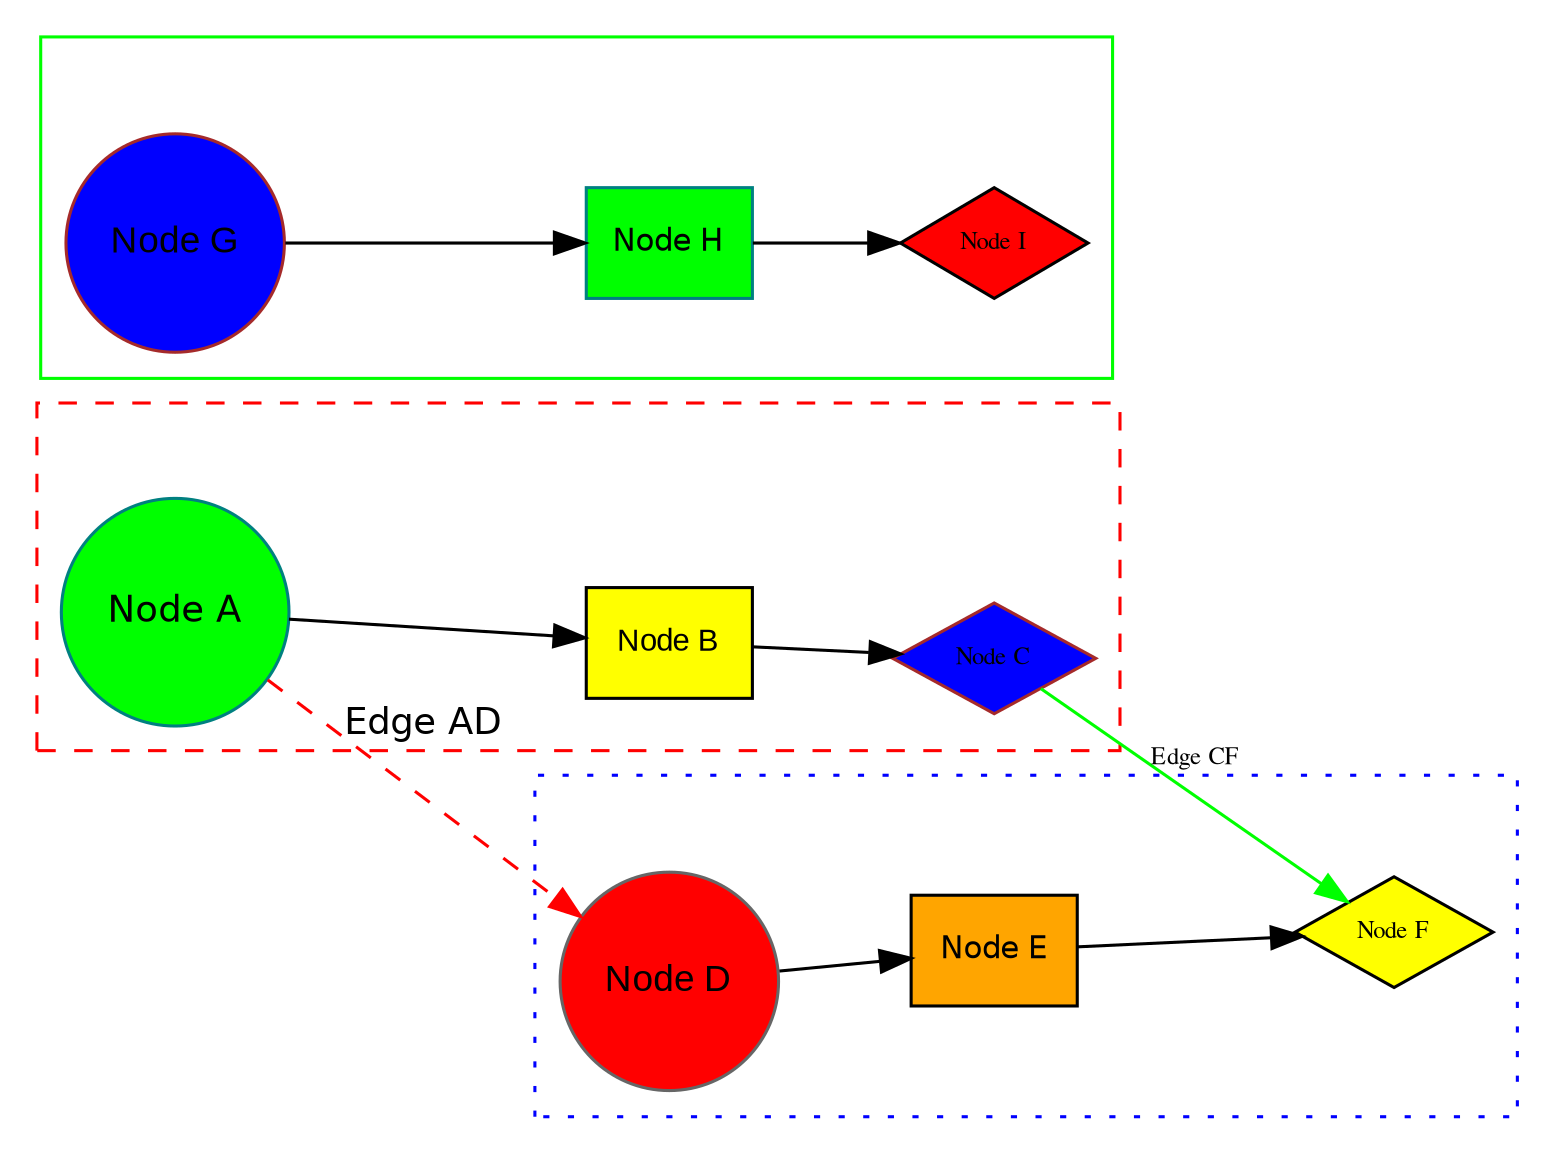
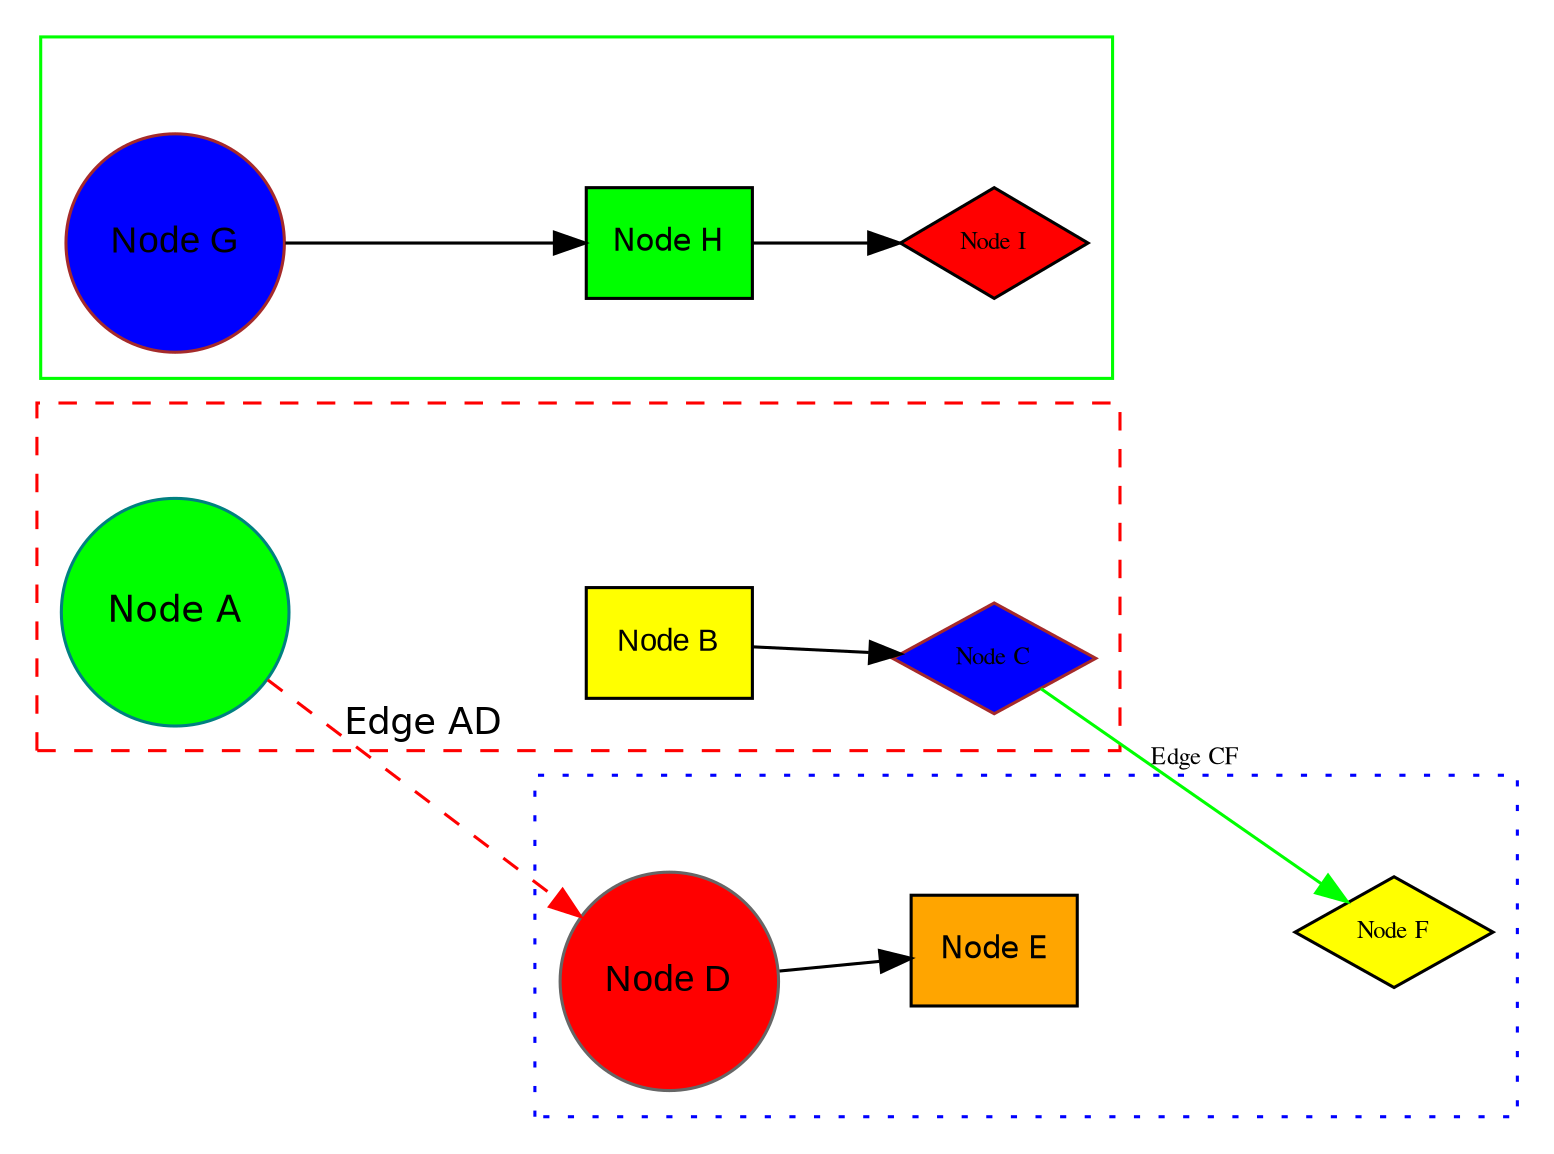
(669, 243) -> (669, 243)
(421, 628) -> none
(1174, 942) -> none
